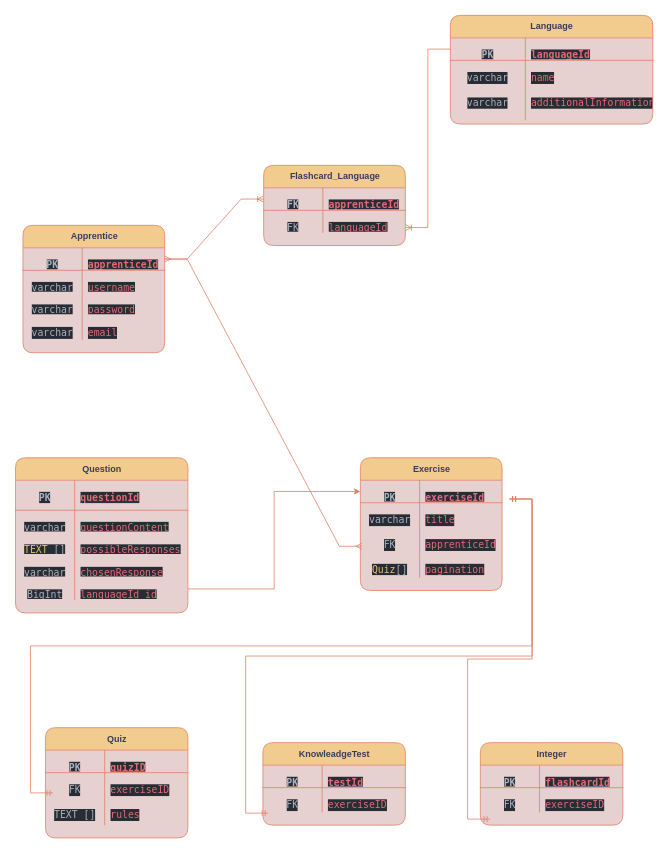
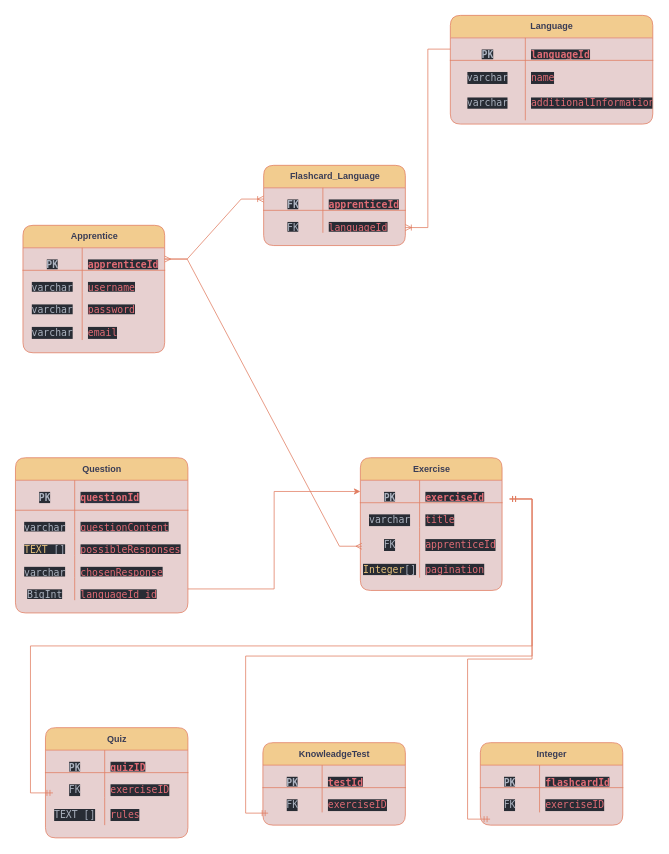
(390, 565) -> (390, 565)
